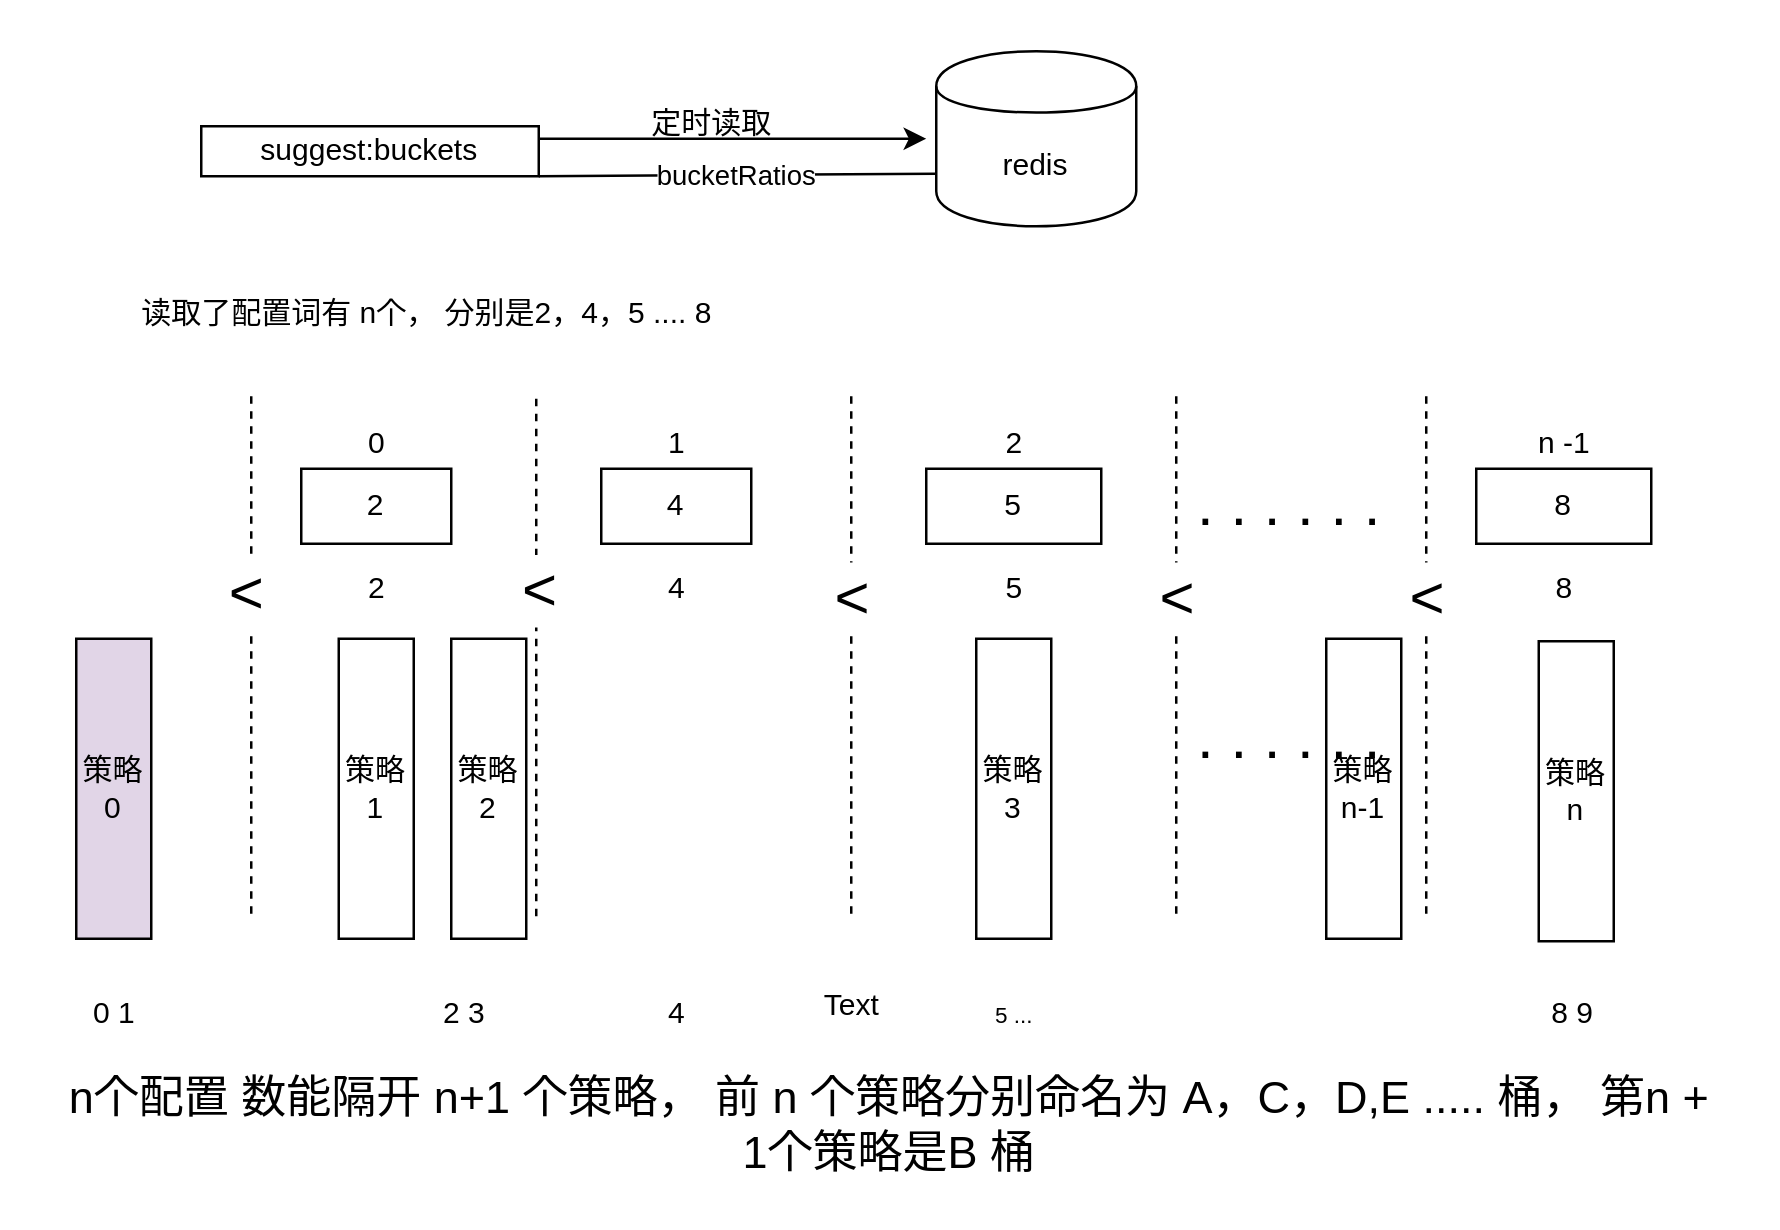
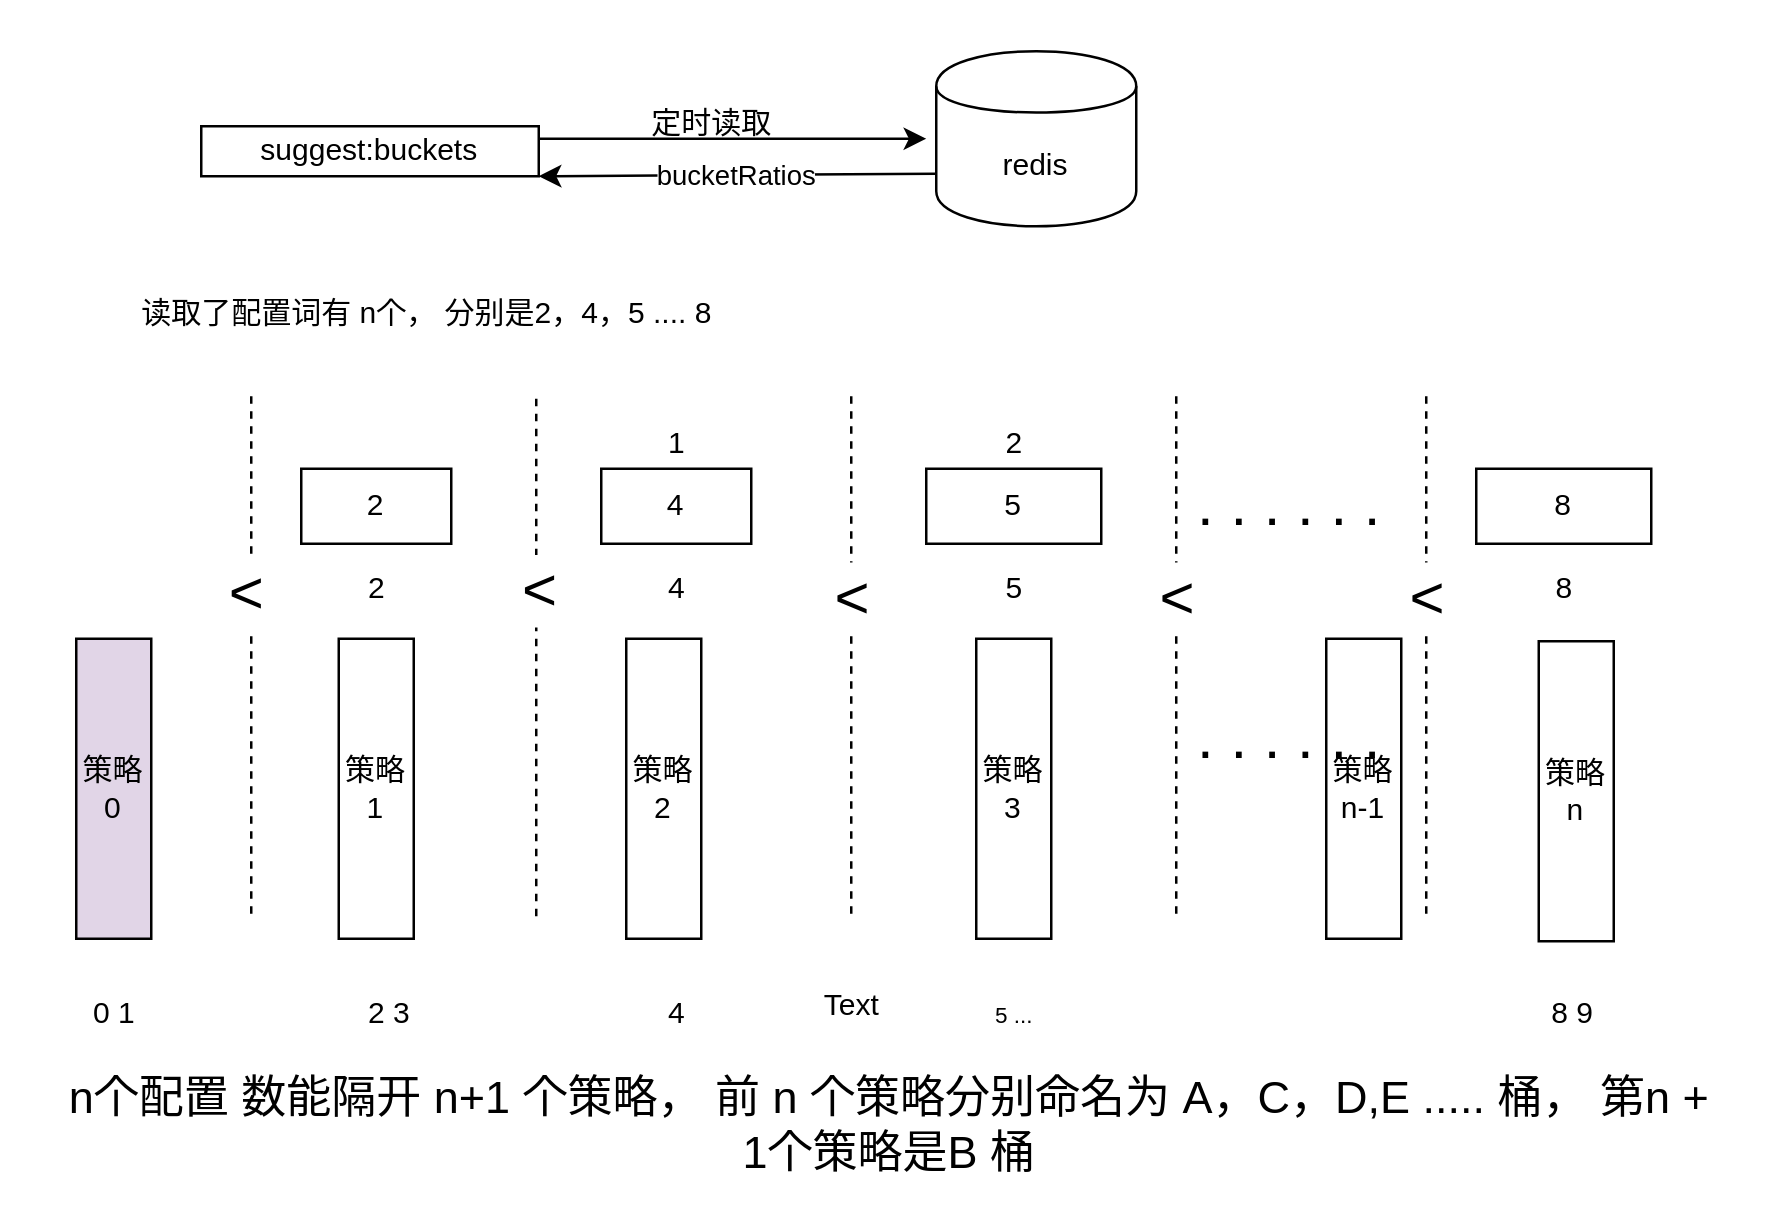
(549, 176) -> (557, 176)
(376, 444) -> none
(1564, 444) -> none
(489, 789) -> (664, 789)
(464, 1014) -> (389, 1014)
